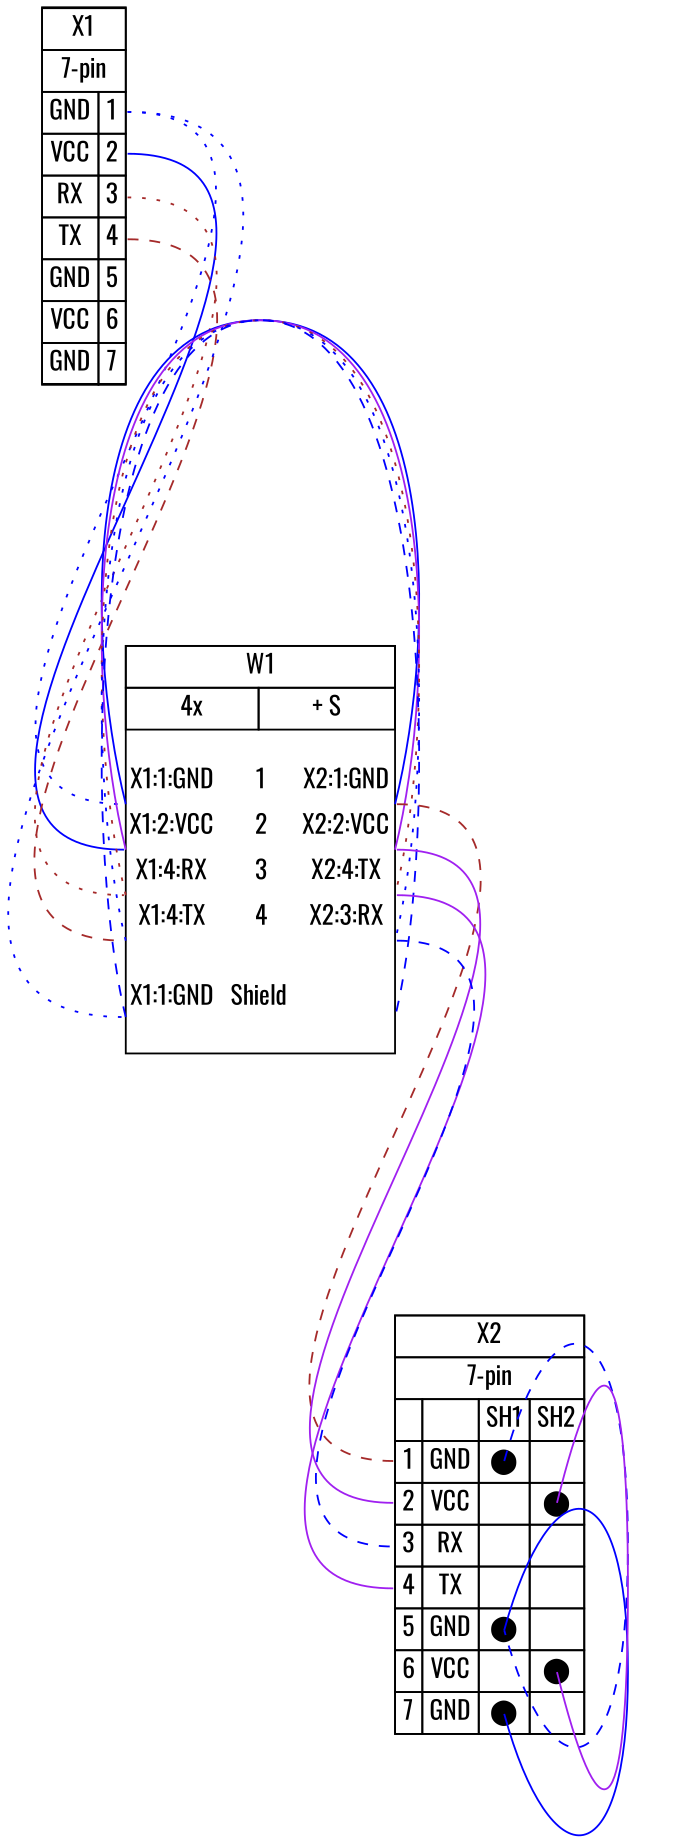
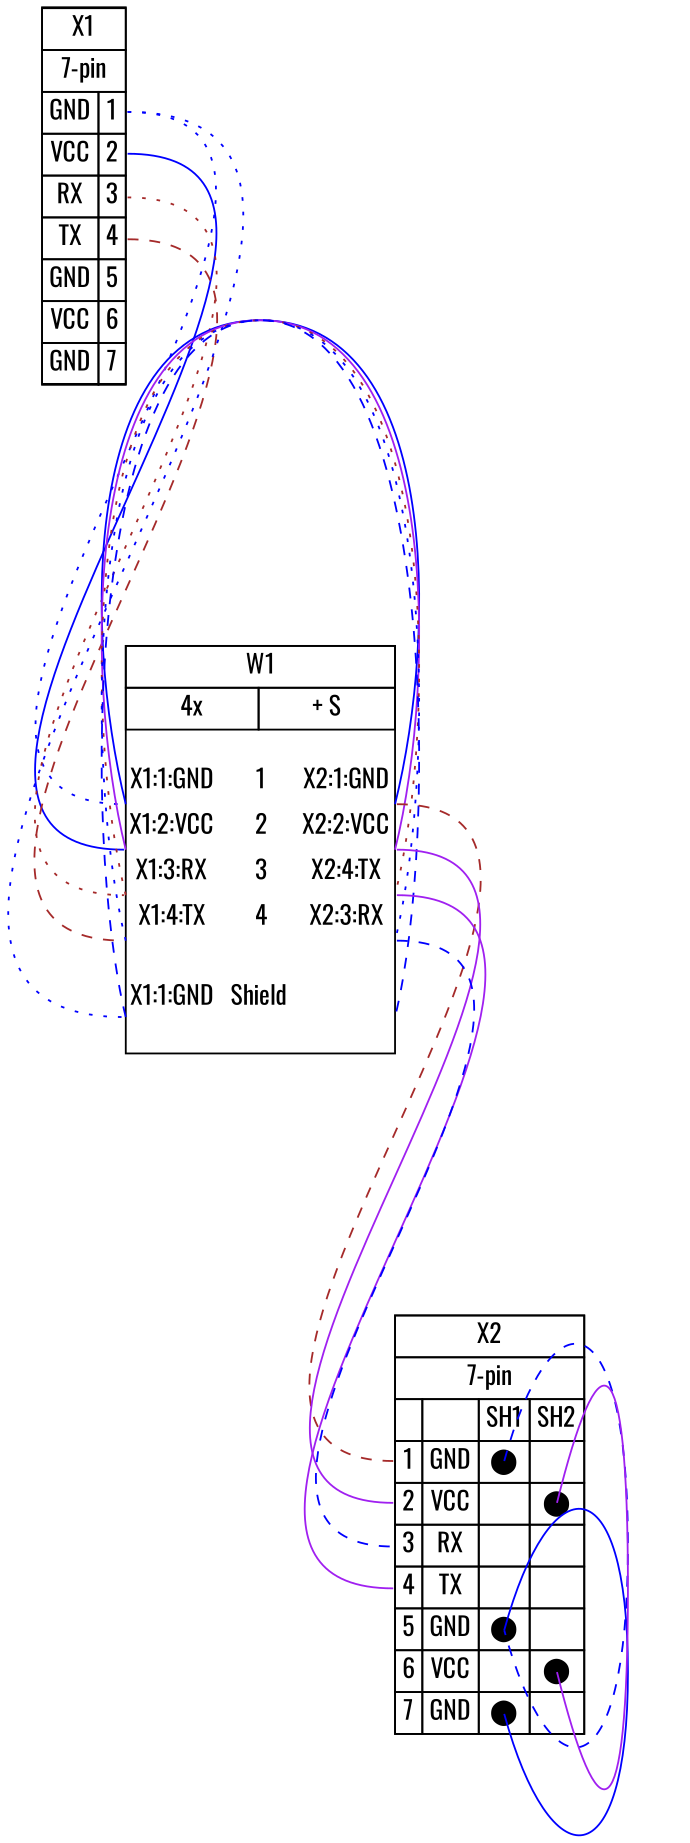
(172, 871) -> (172, 871)
